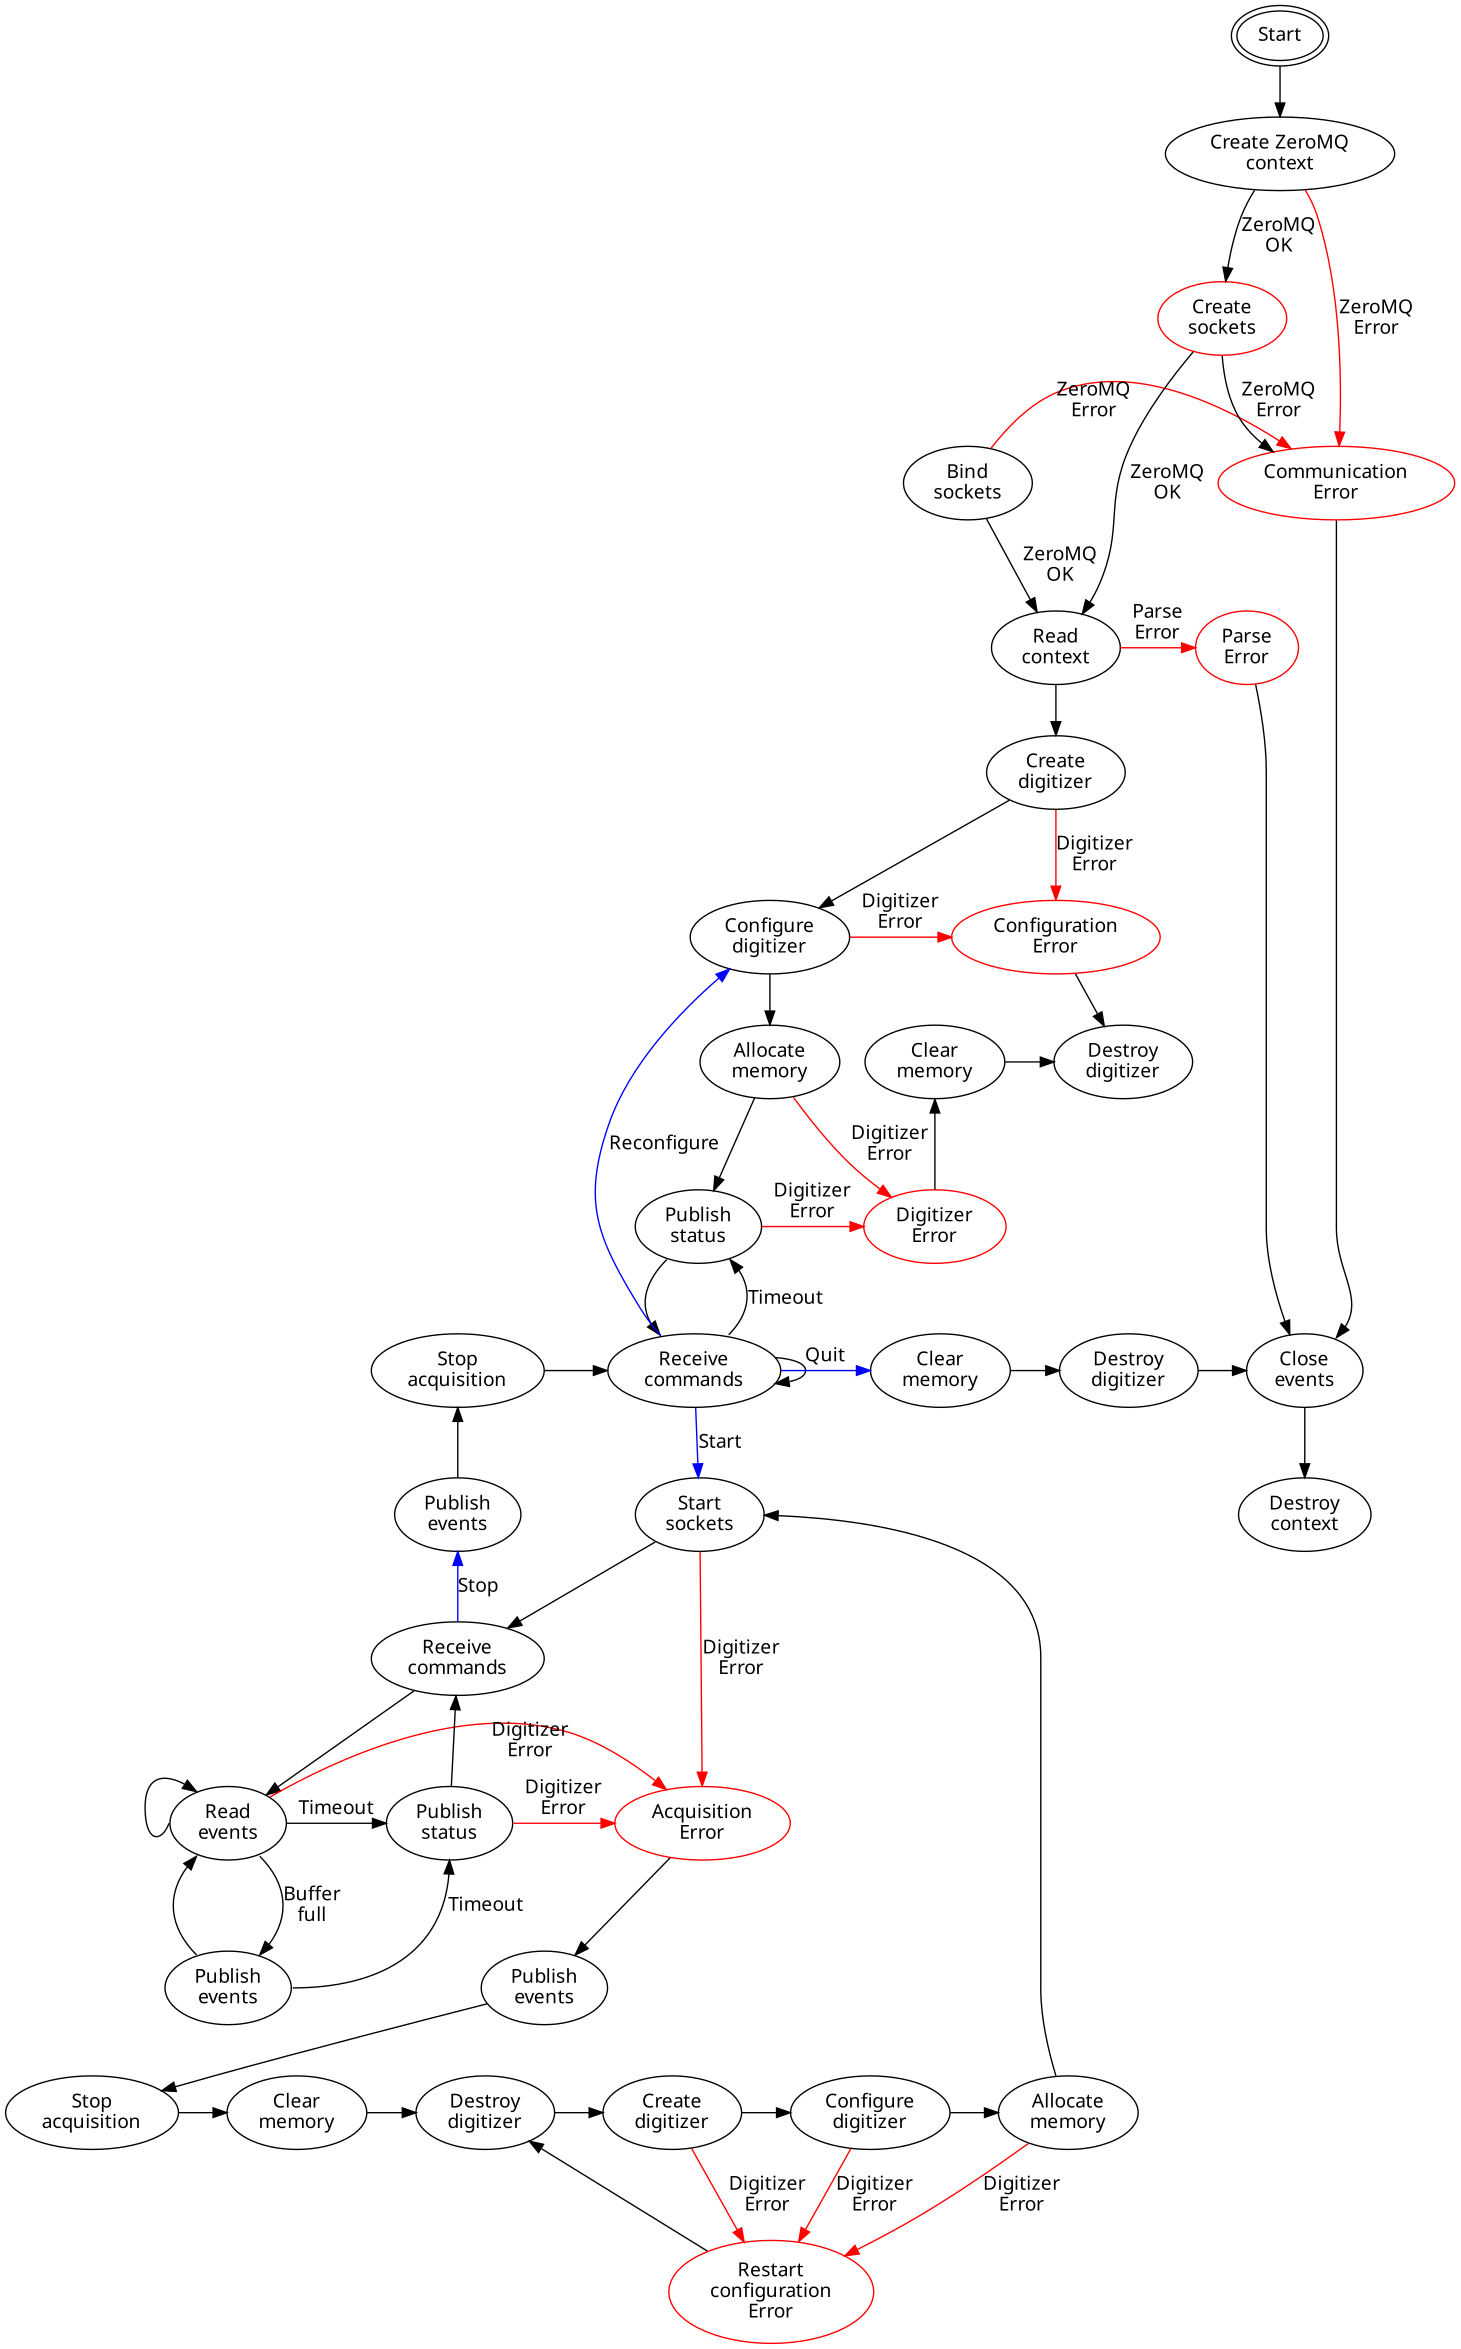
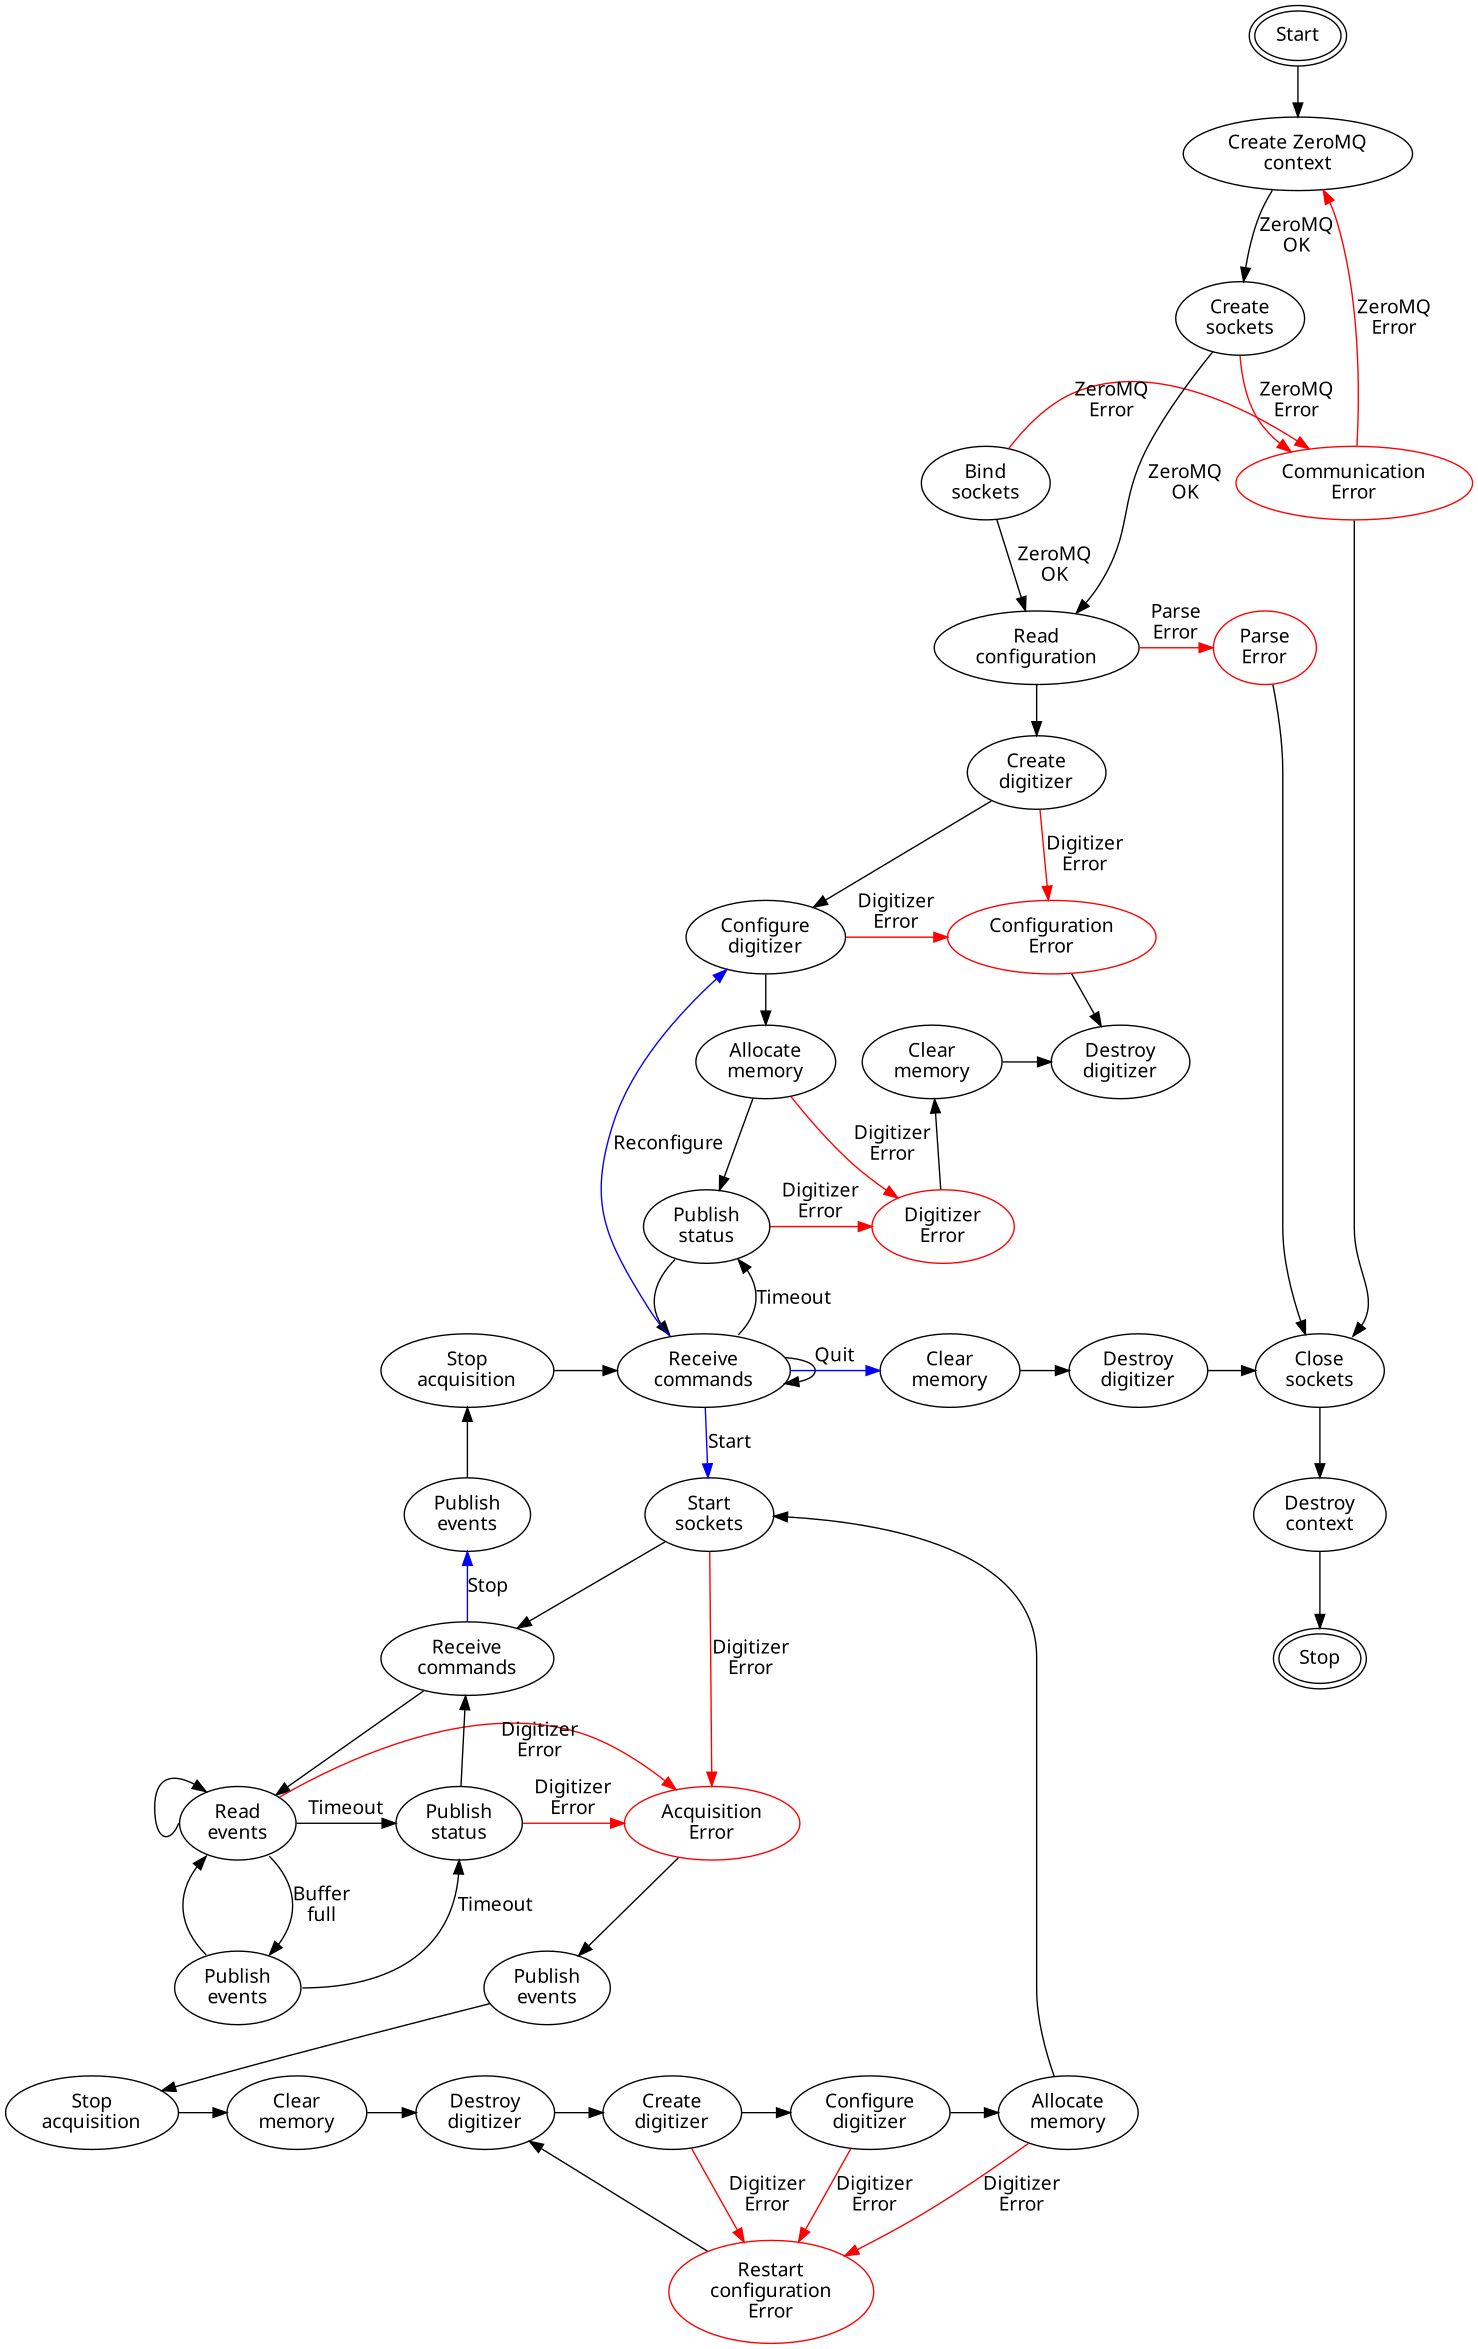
(1336, 309) -> (1355, 323)
(1222, 318) -> (1240, 318)
(1233, 404) -> (1250, 404)
(1056, 648) -> (1037, 648)
(1305, 1371) -> (1320, 1371)
none -> (1320, 1659)
